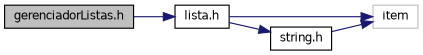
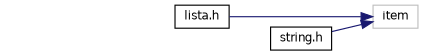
(69, 17) -> none
(244, 26) -> none
